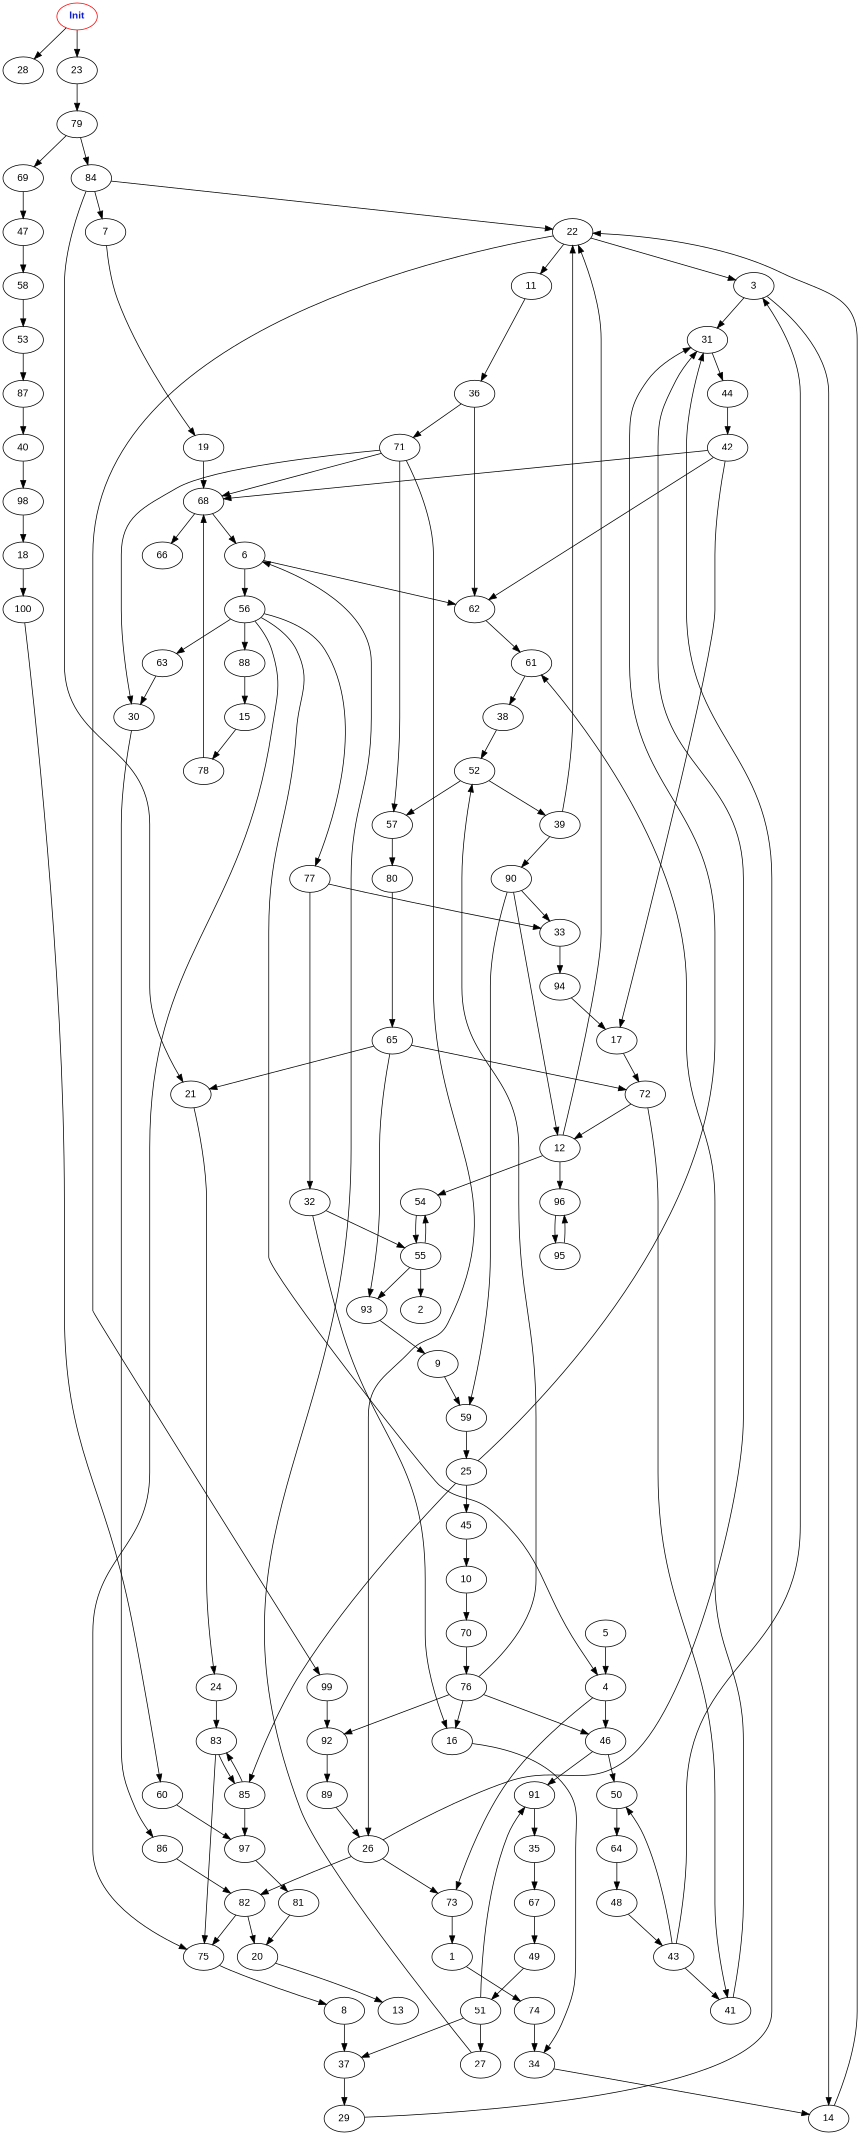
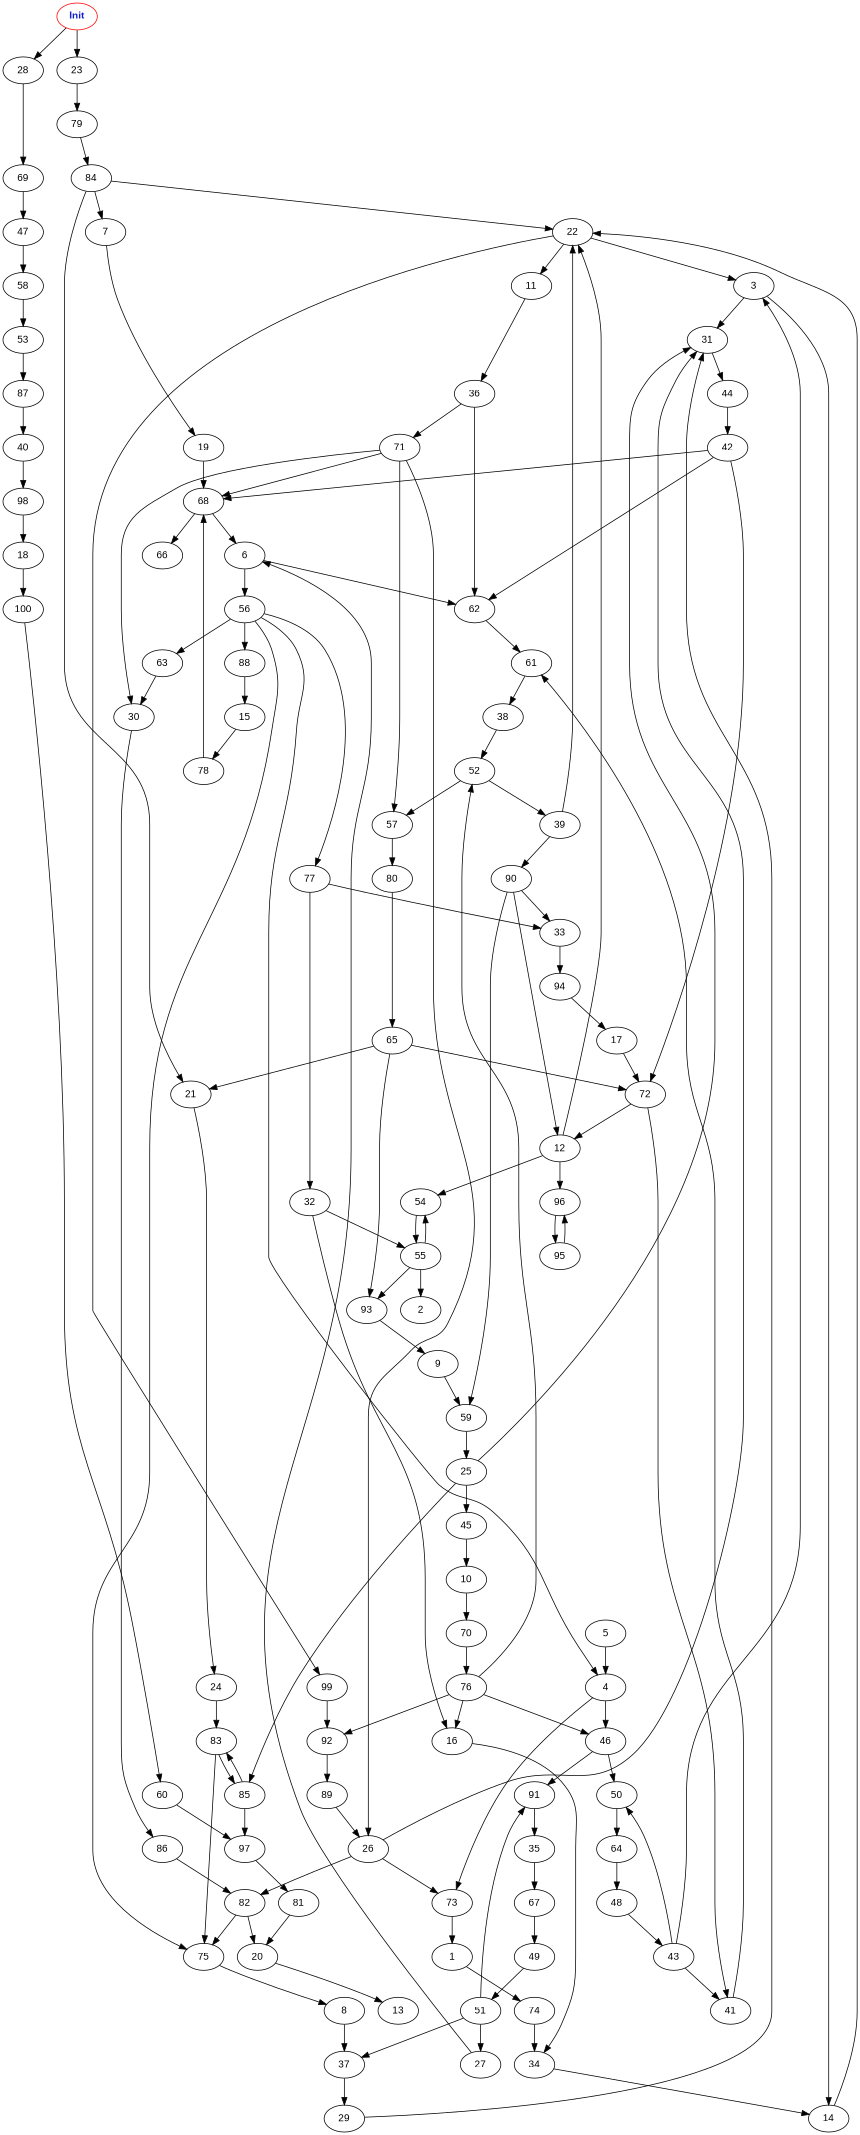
(53, 149) -> (23, 120)
(690, 743) -> (734, 773)
